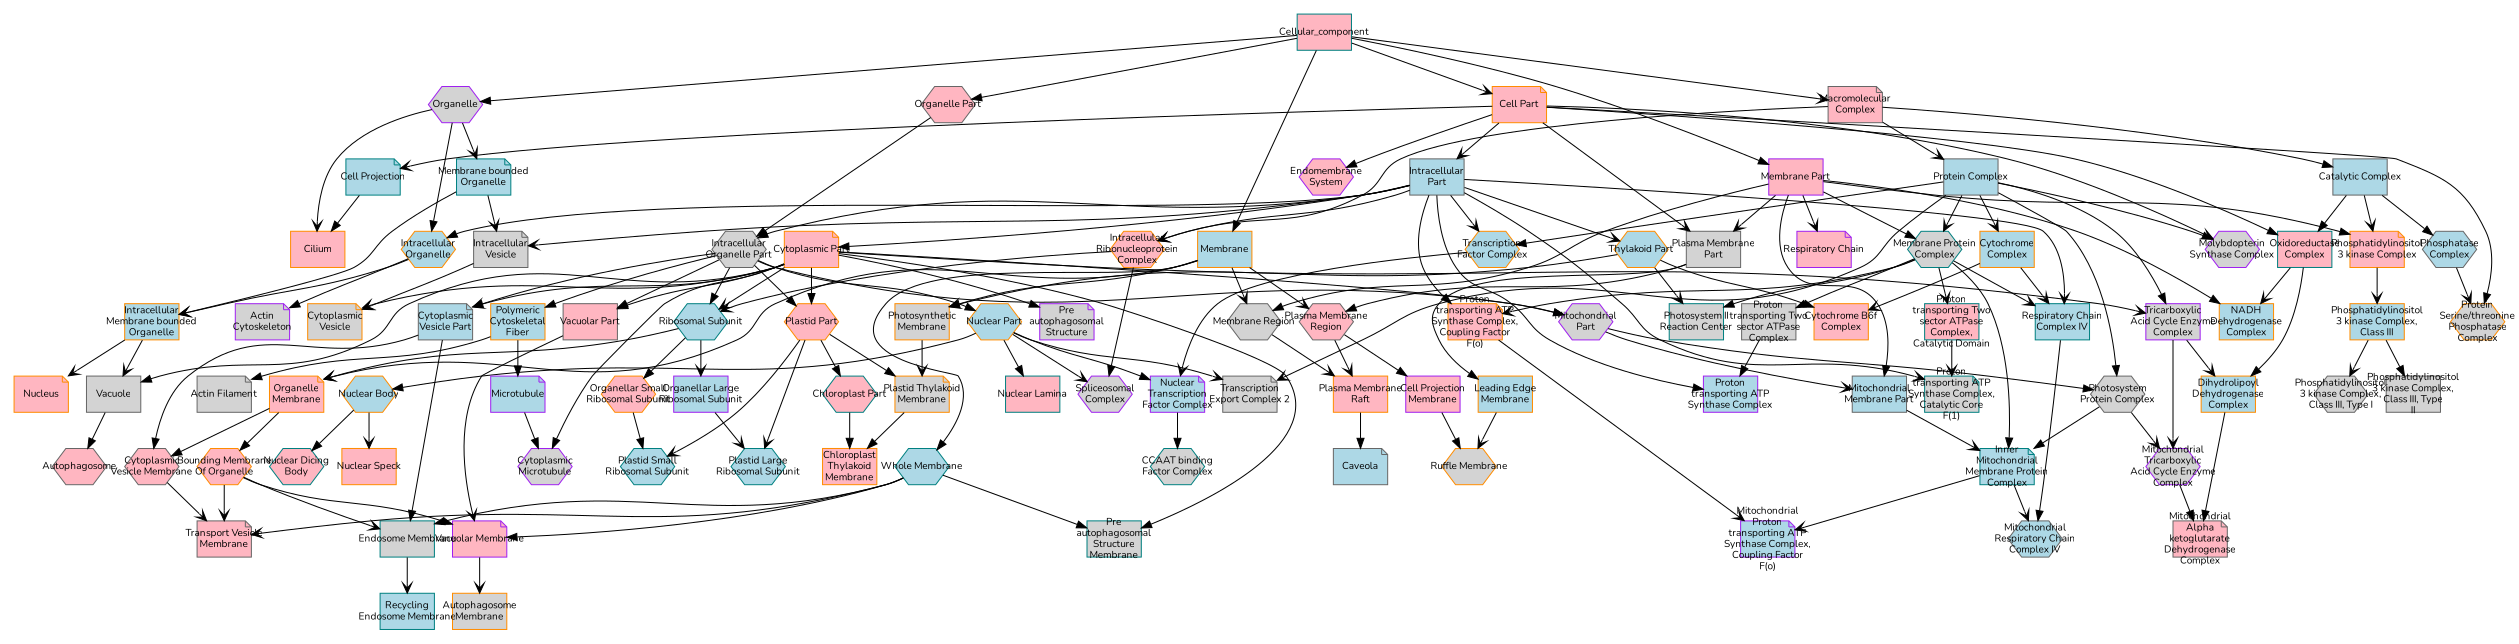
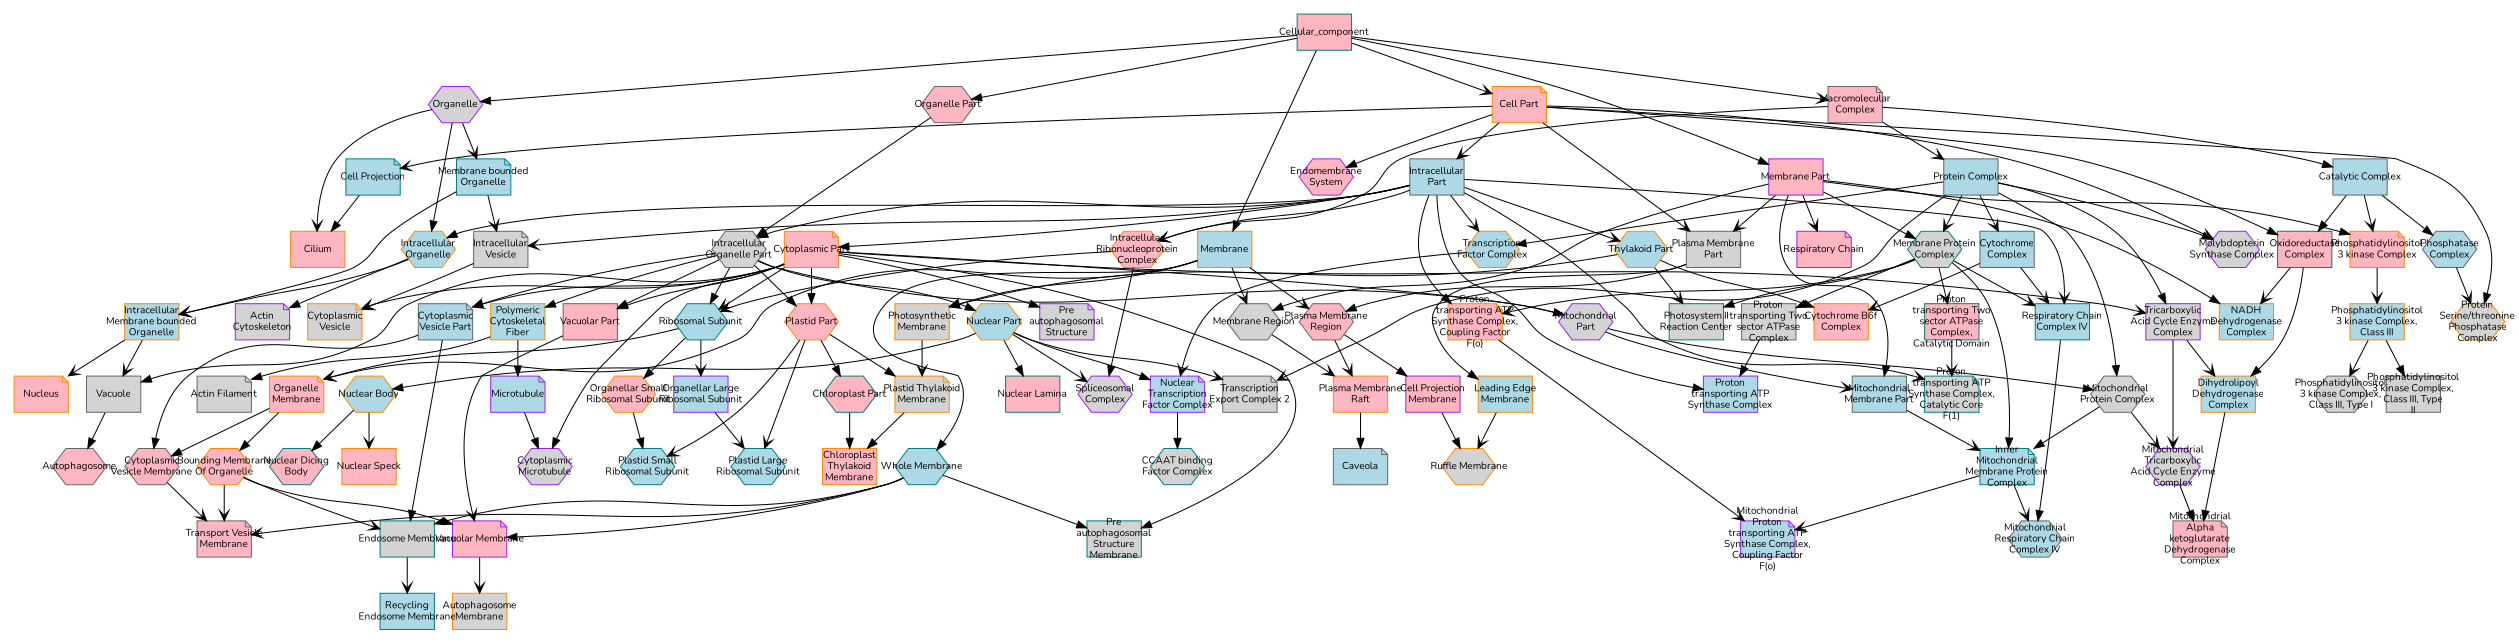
(2007, 249) -> (2007, 249)
(2118, 394) -> (2118, 394)
